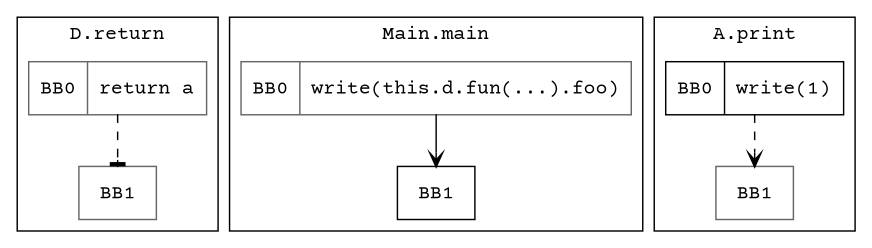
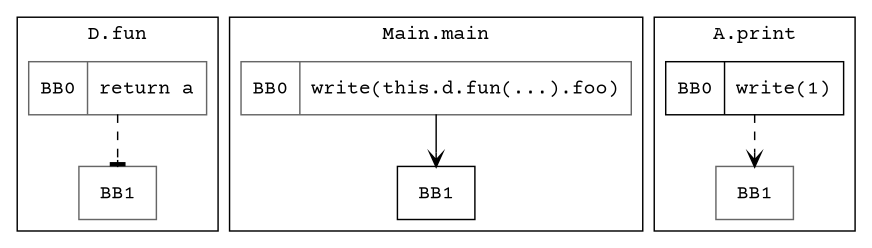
(118, 34) -> (118, 34)
